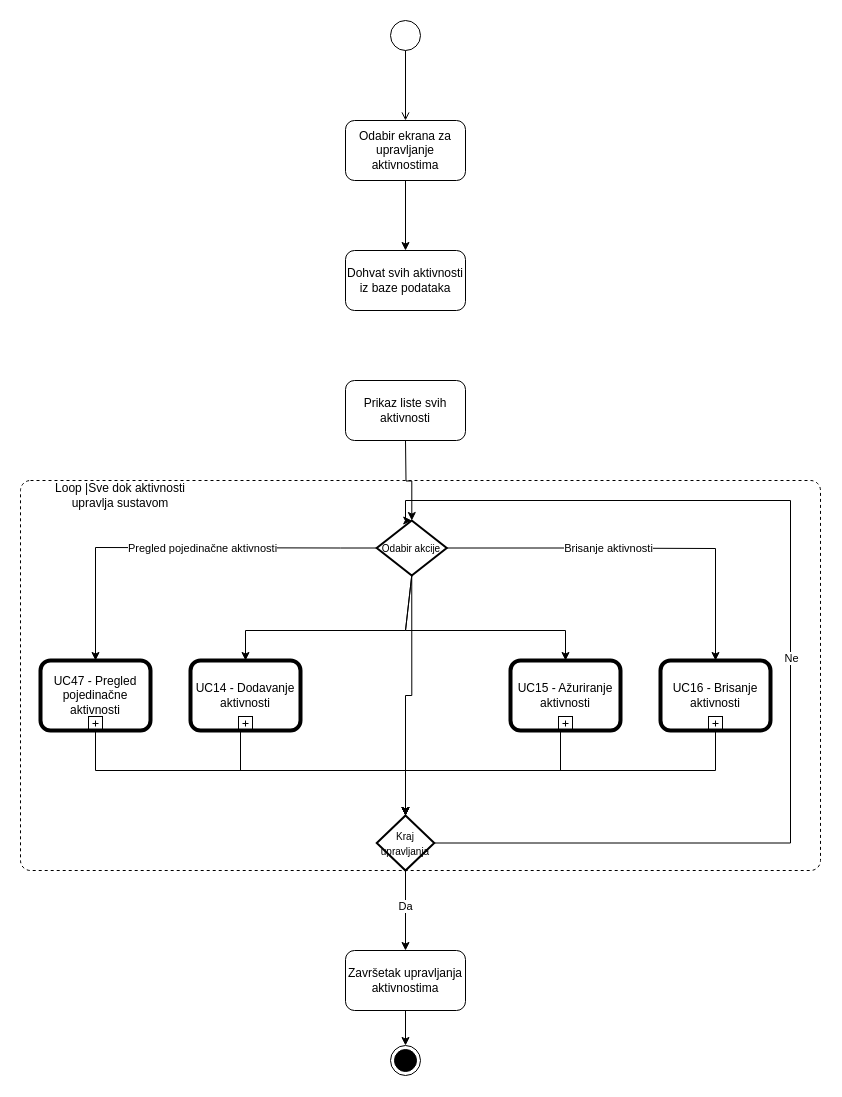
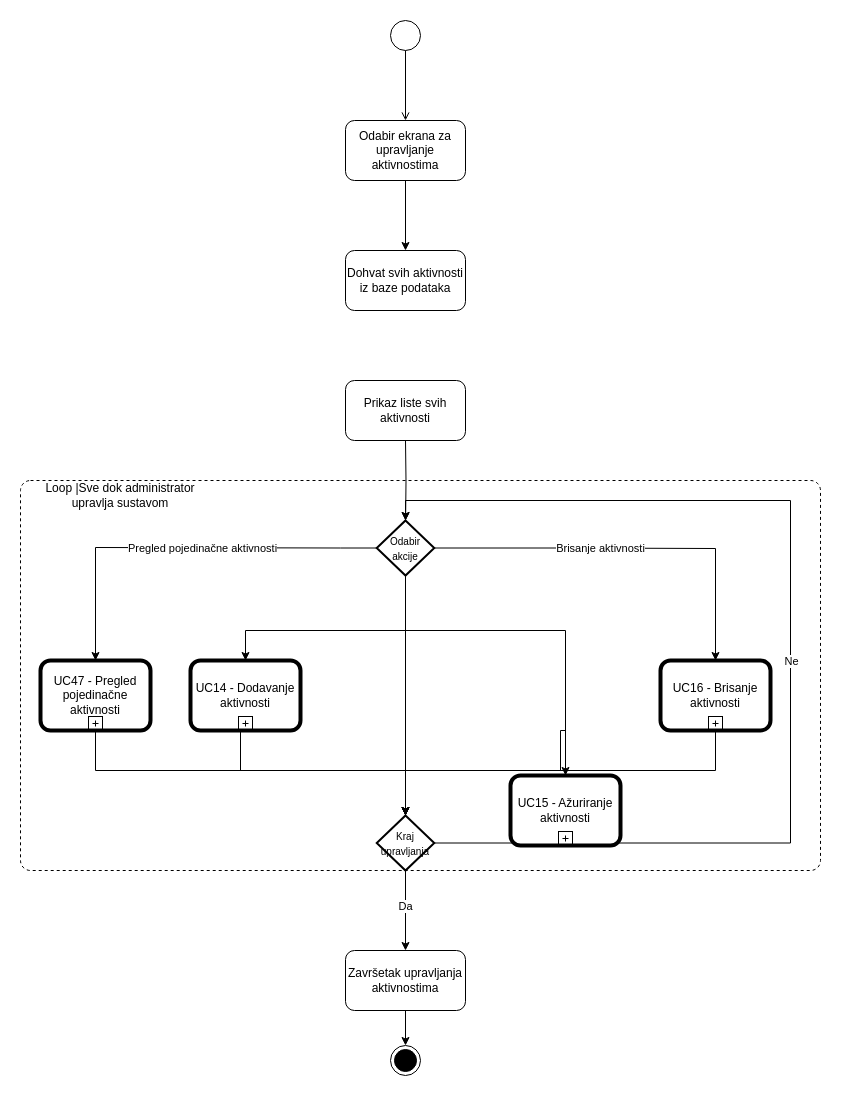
(121, 496) -> (121, 496)
(412, 548) -> (406, 548)
(566, 696) -> (566, 811)
